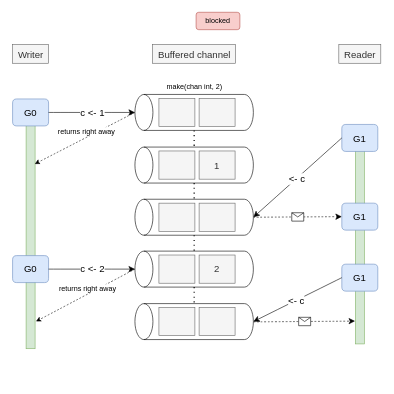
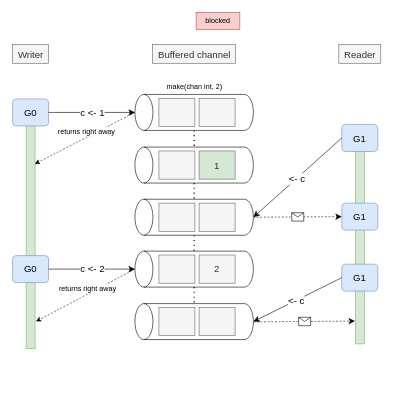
(218, 21) -> (218, 21)
(217, 165) -> (217, 165)
